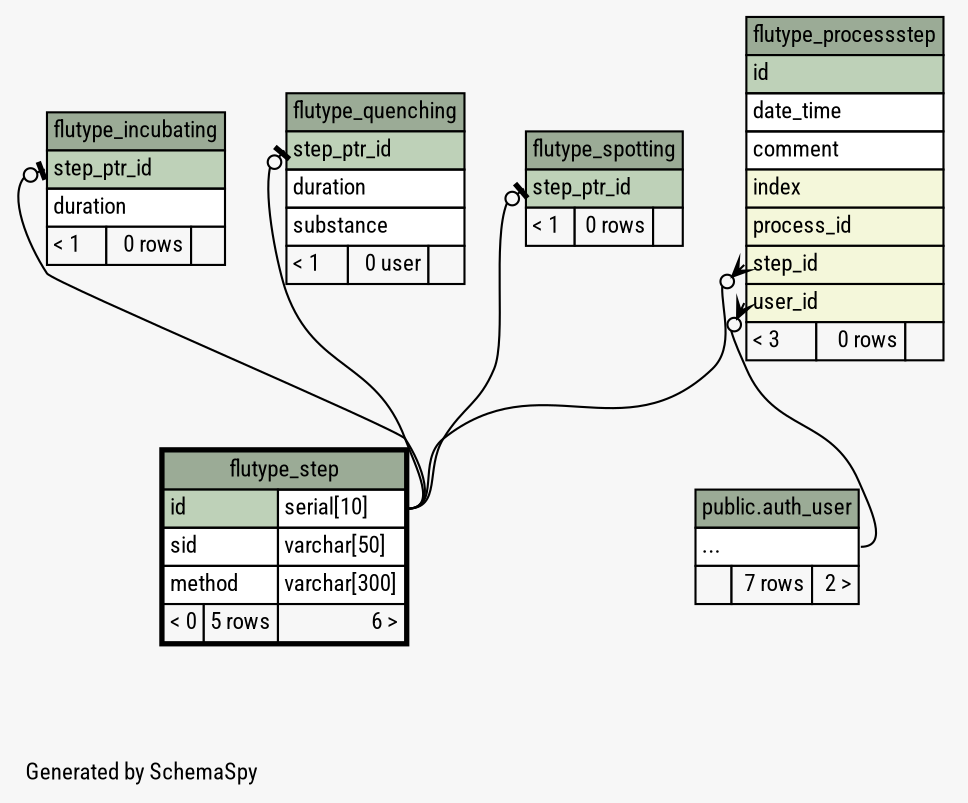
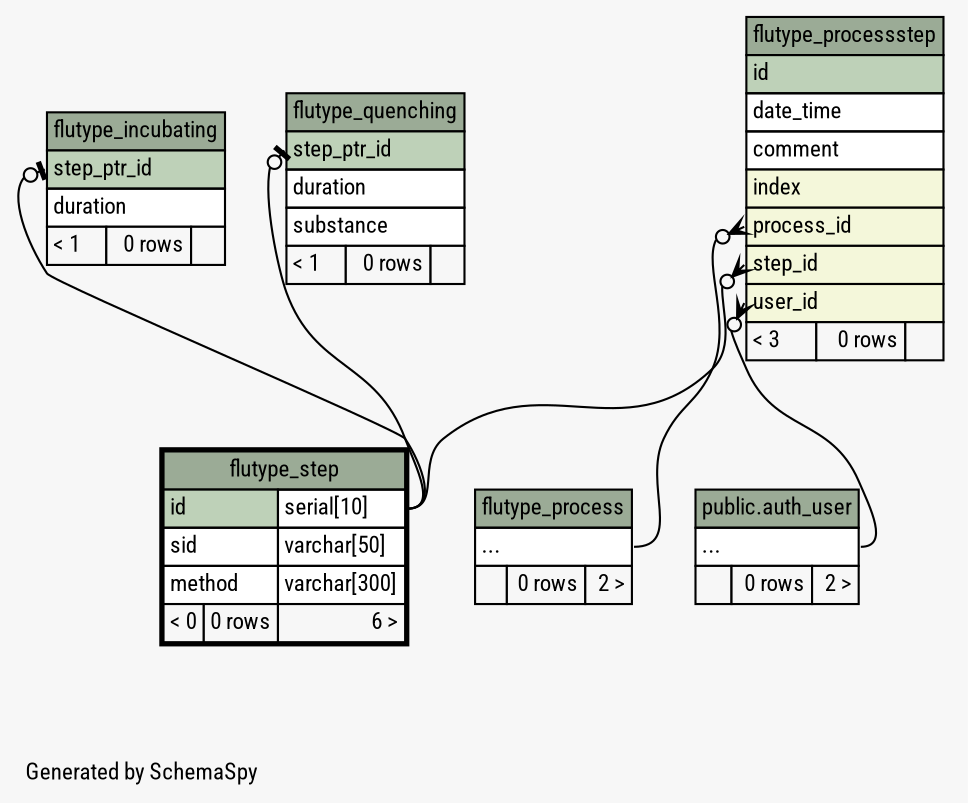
(604, 189) -> none
(393, 264) -> (393, 264)
none -> (553, 547)
(775, 584) -> (775, 584)
(241, 622) -> (241, 622)
